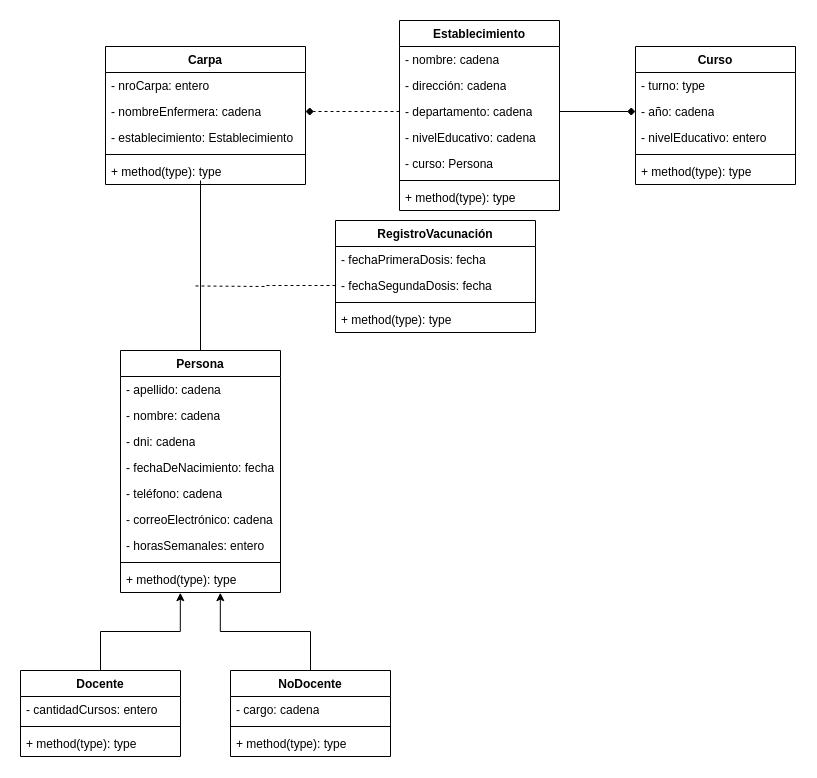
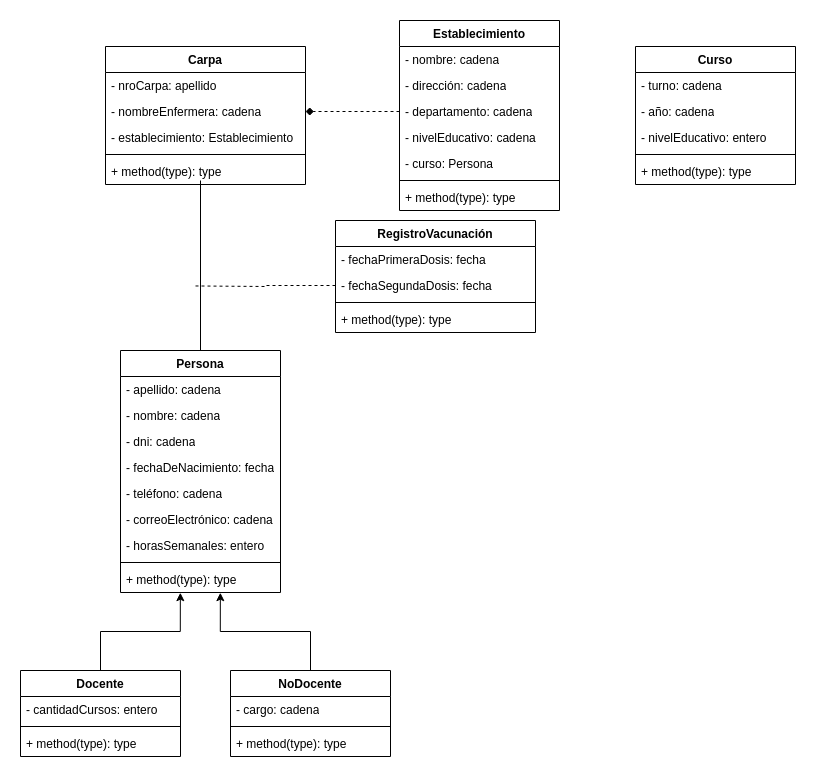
(167, 87) -> (169, 87)
(681, 87) -> (687, 87)
(594, 112) -> none
